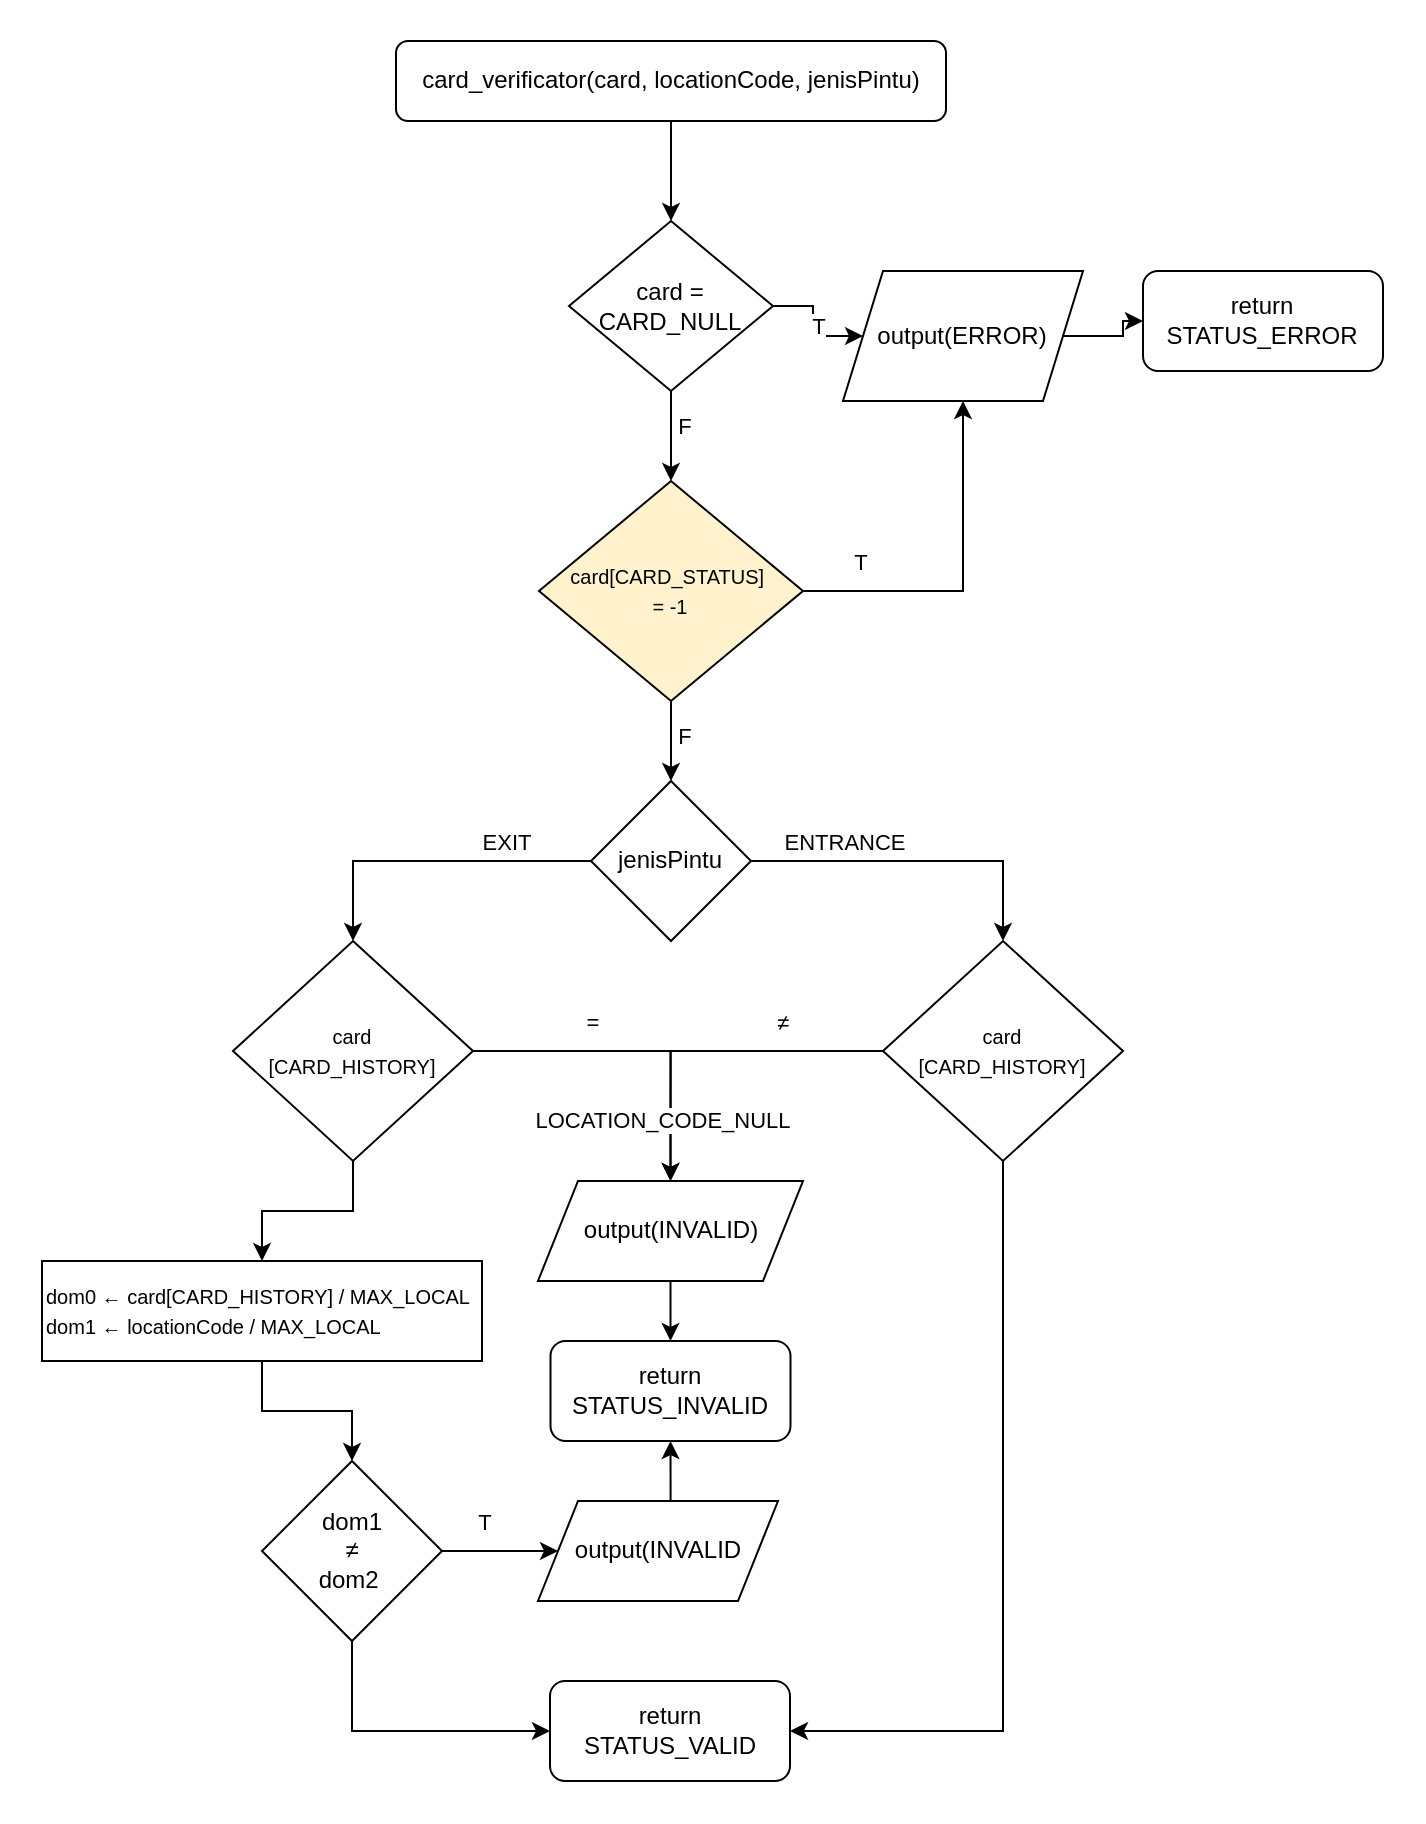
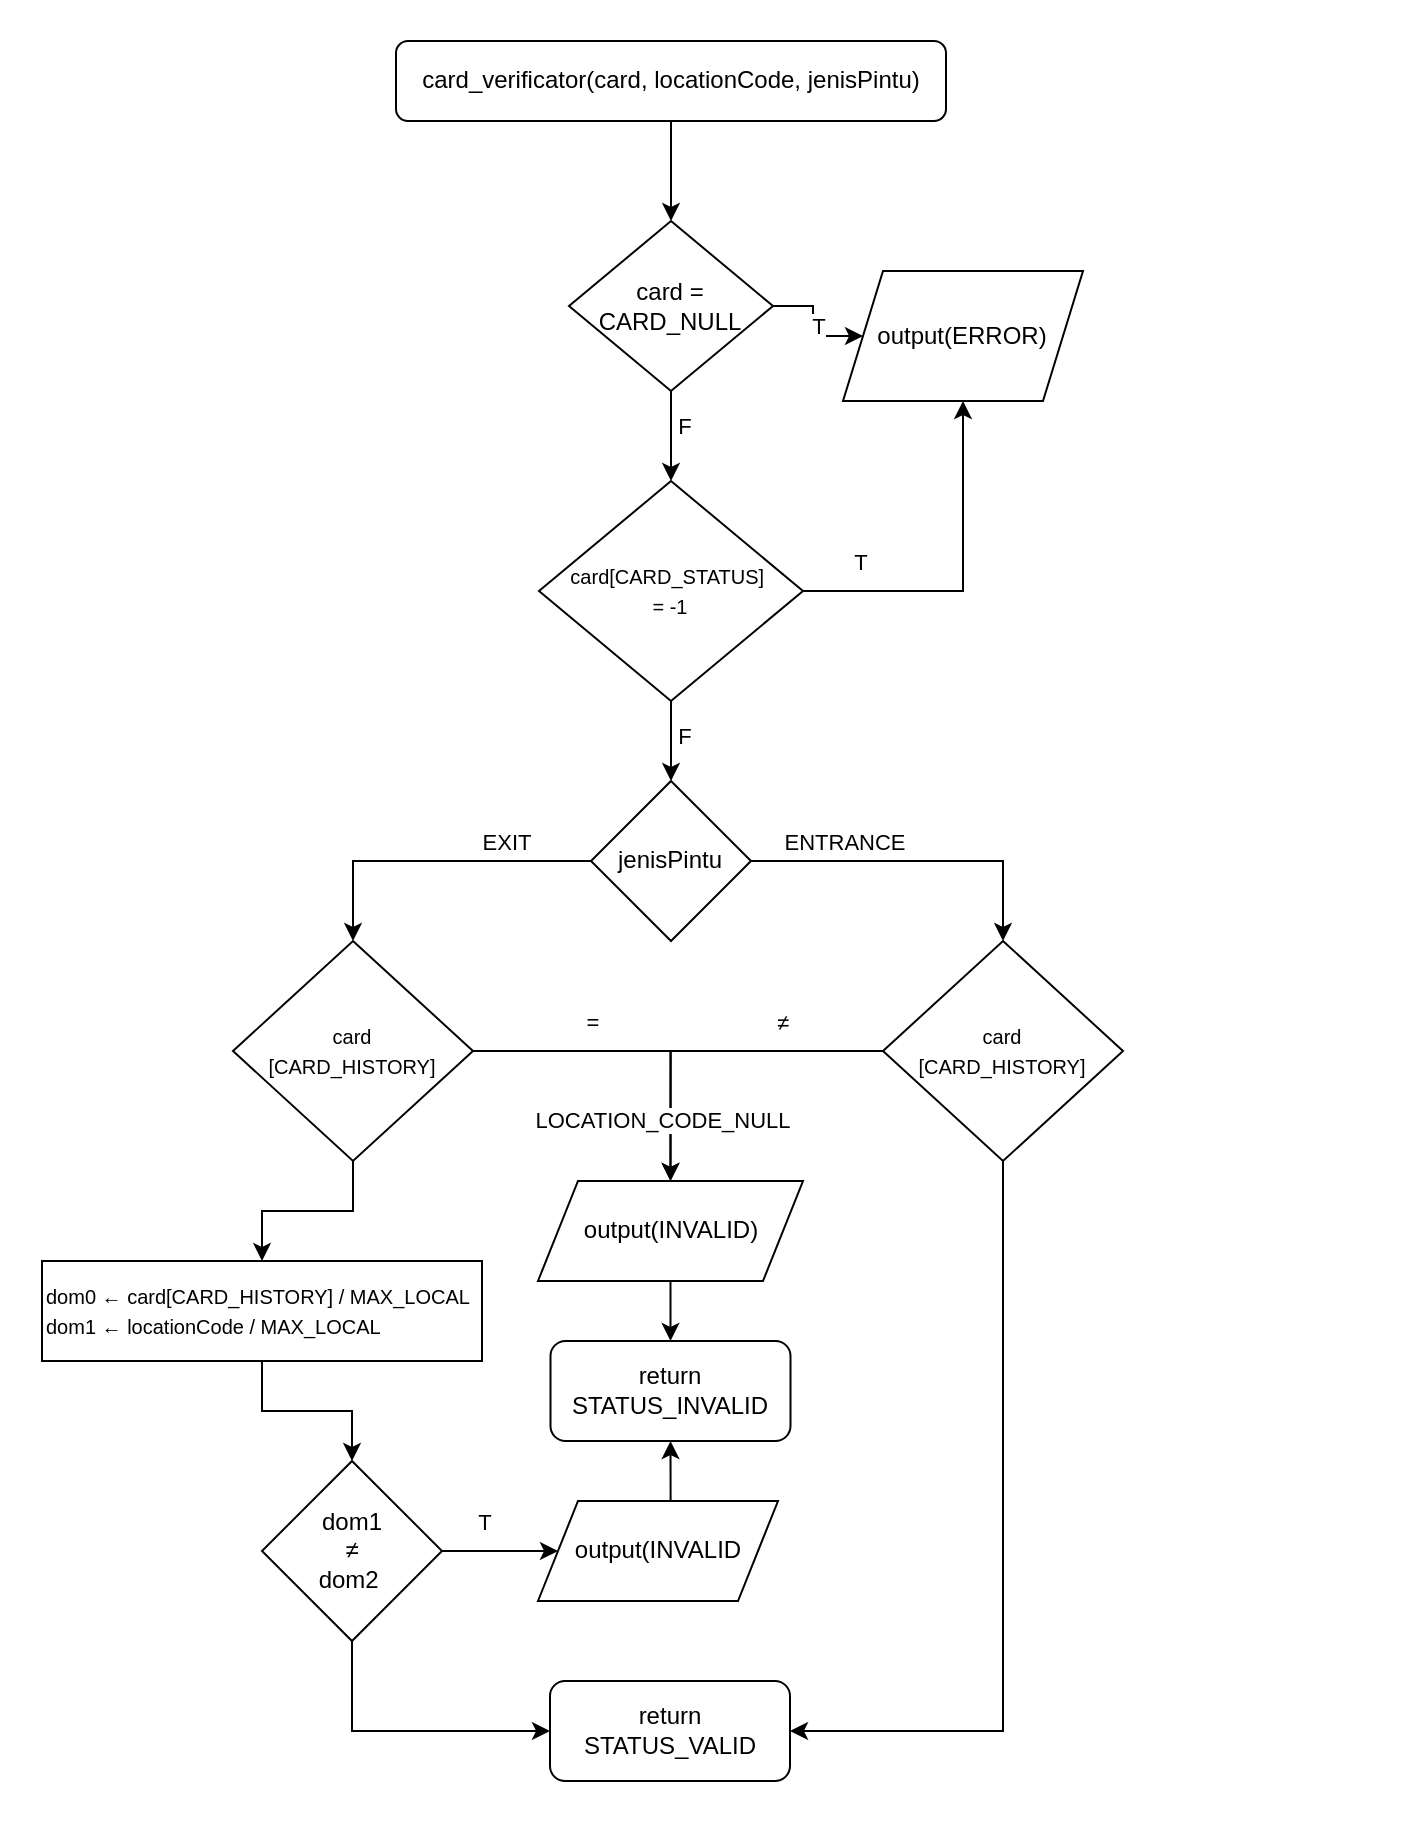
(1263, 321) -> none
(1104, 336) -> none
(671, 591) -> (671, 591)
